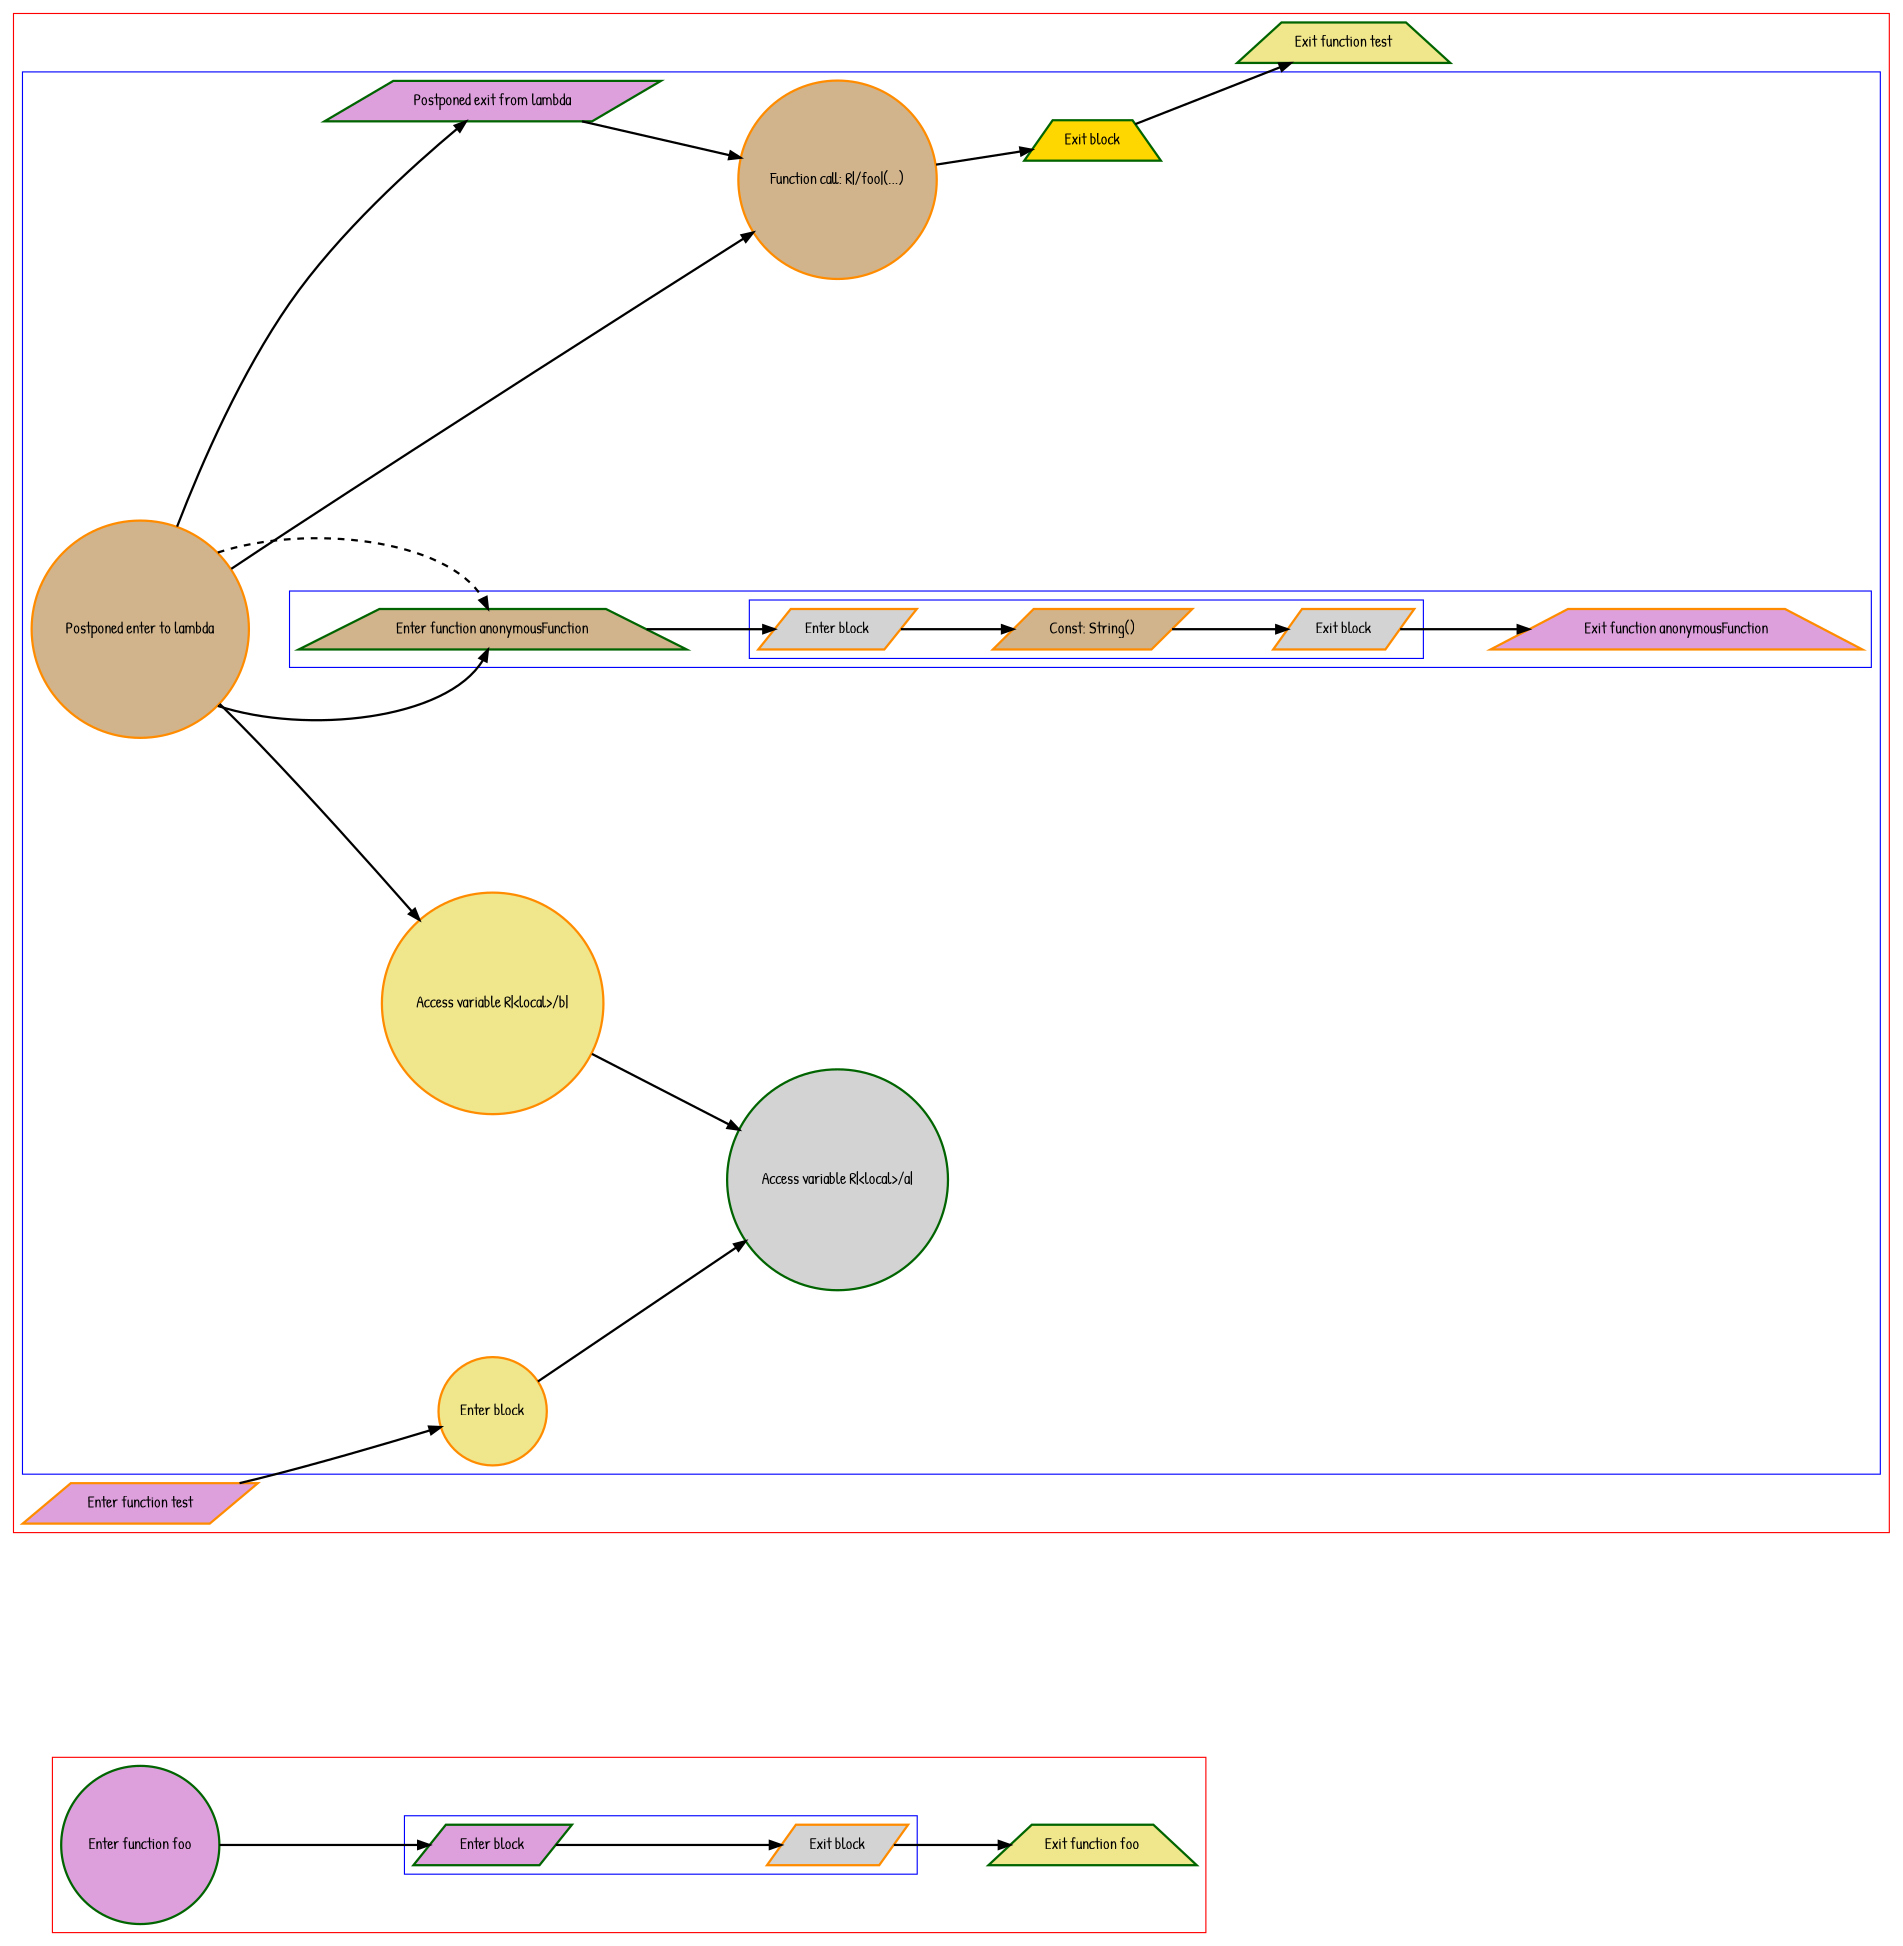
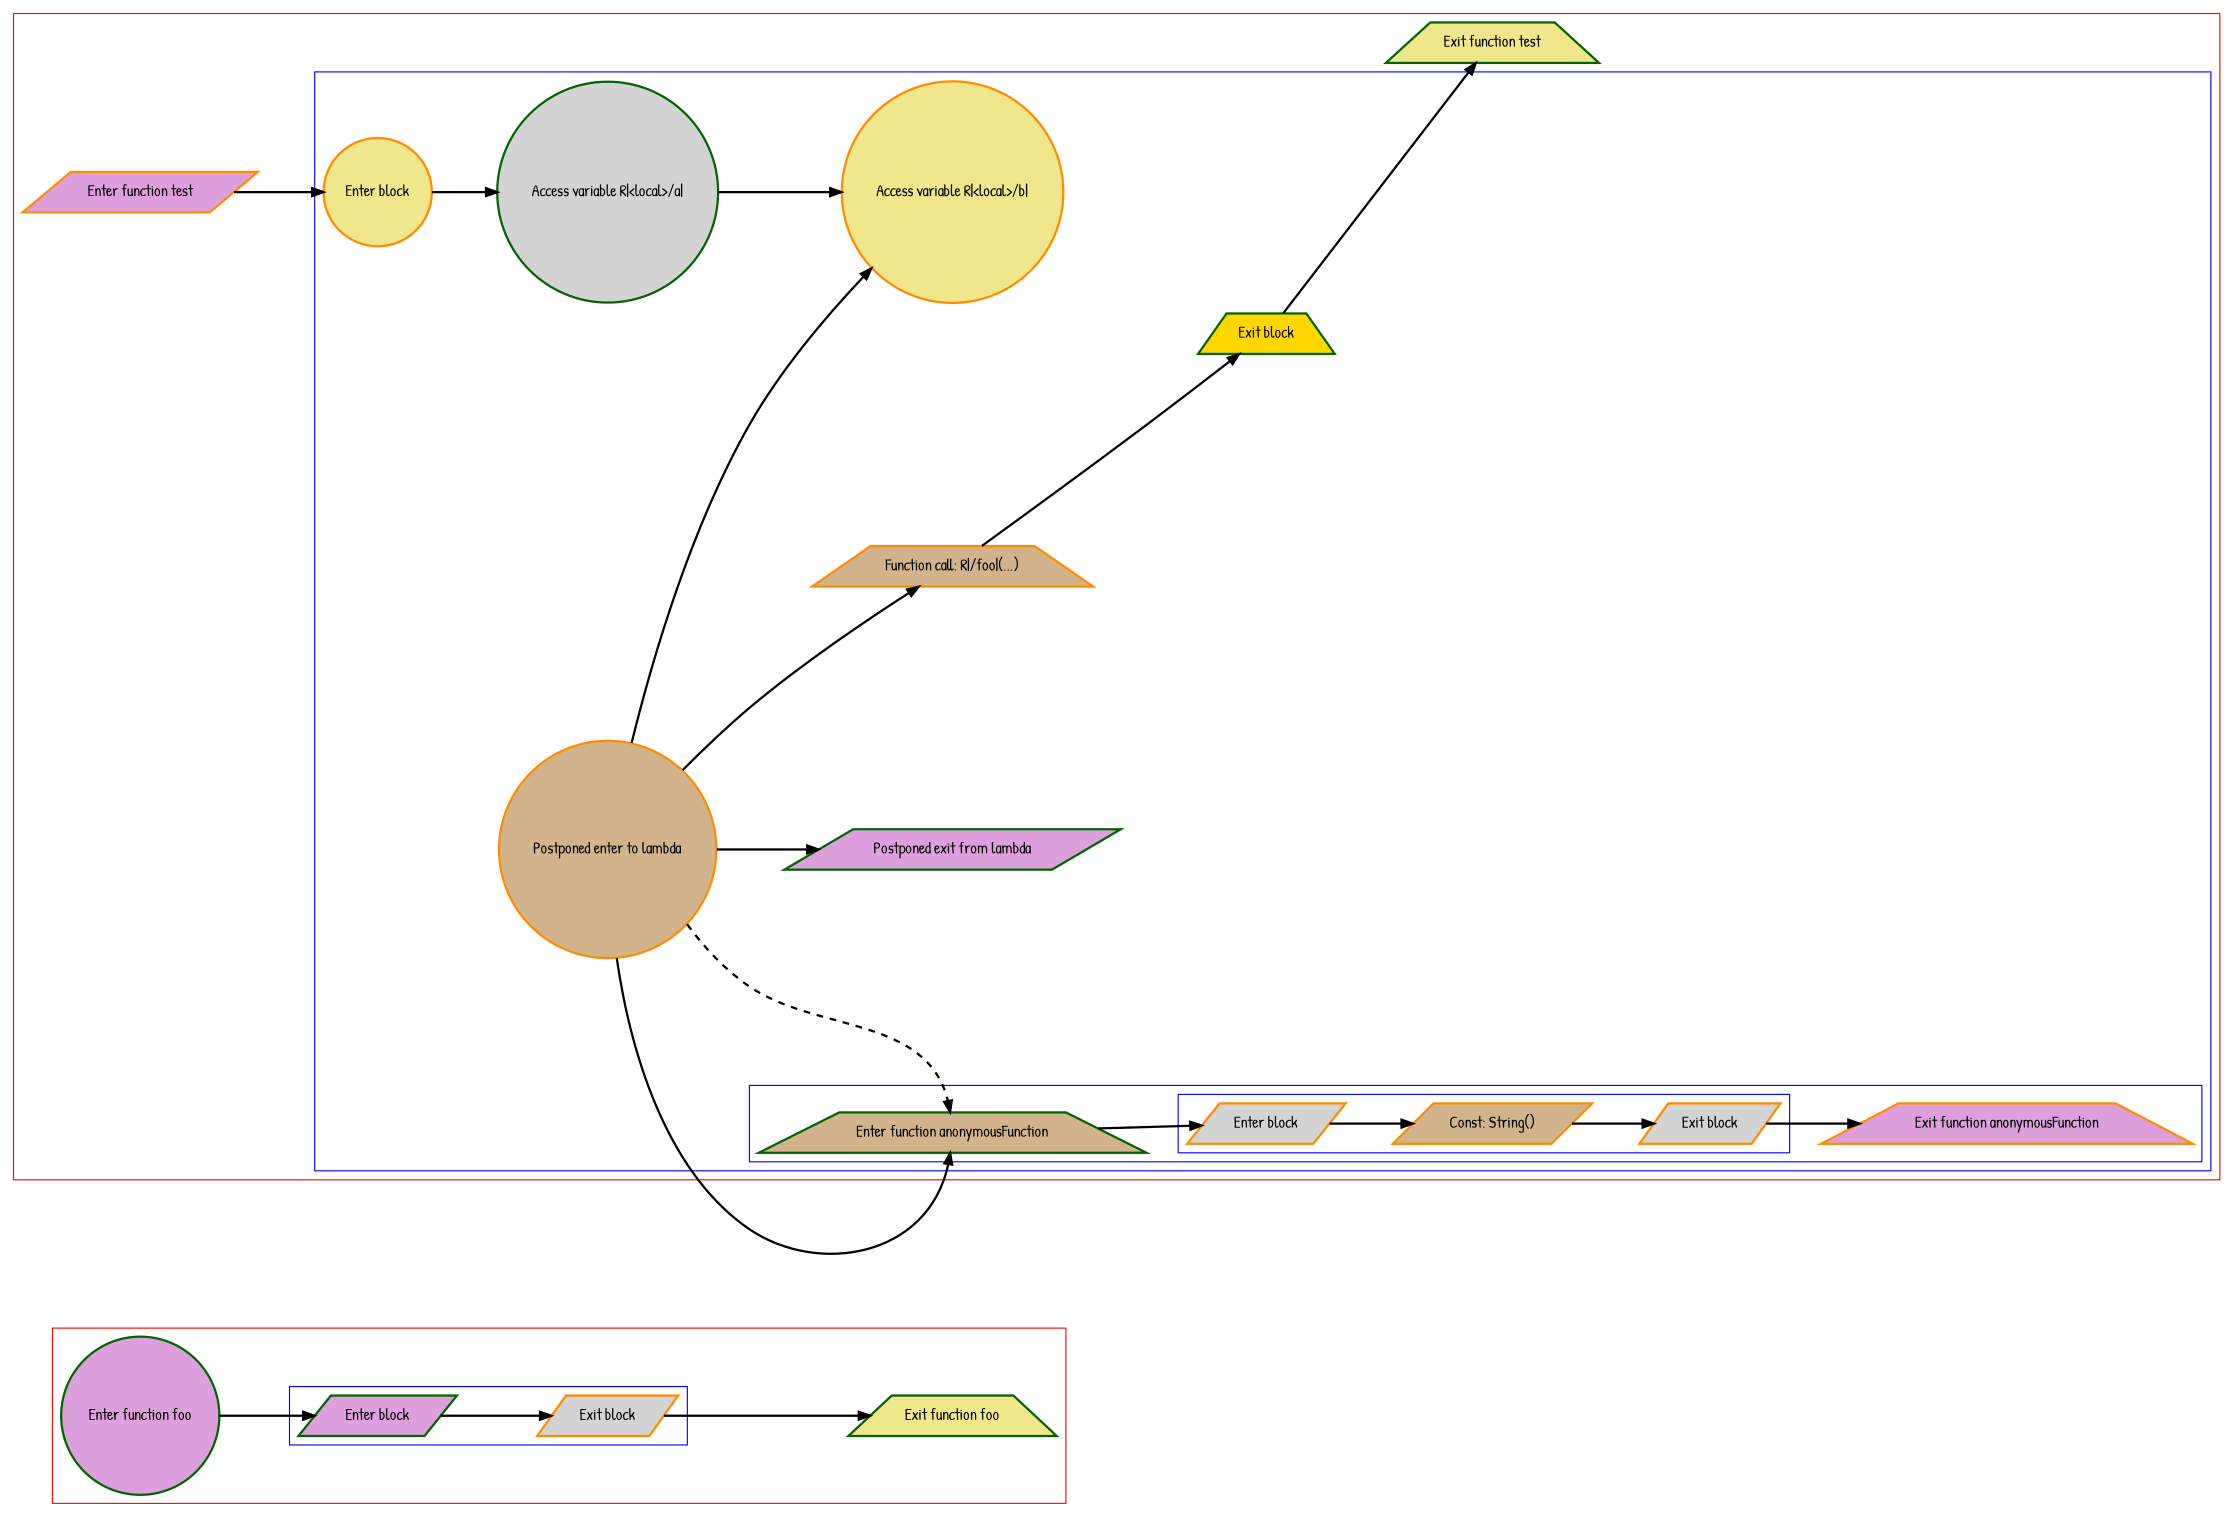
(656, 138) -> none
(838, 180) -> (953, 566)
(660, 1089) -> (774, 192)
